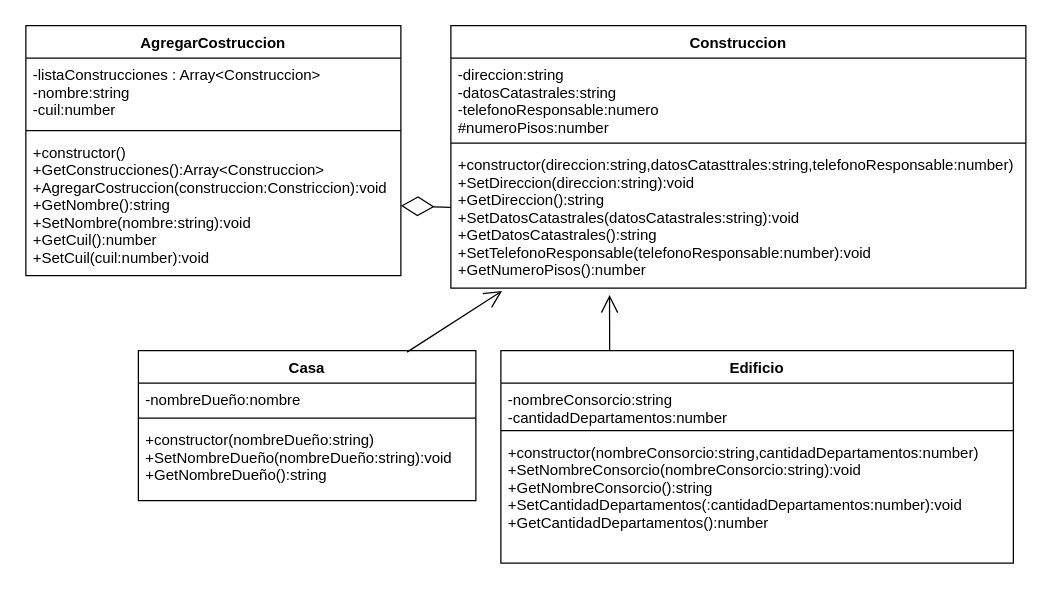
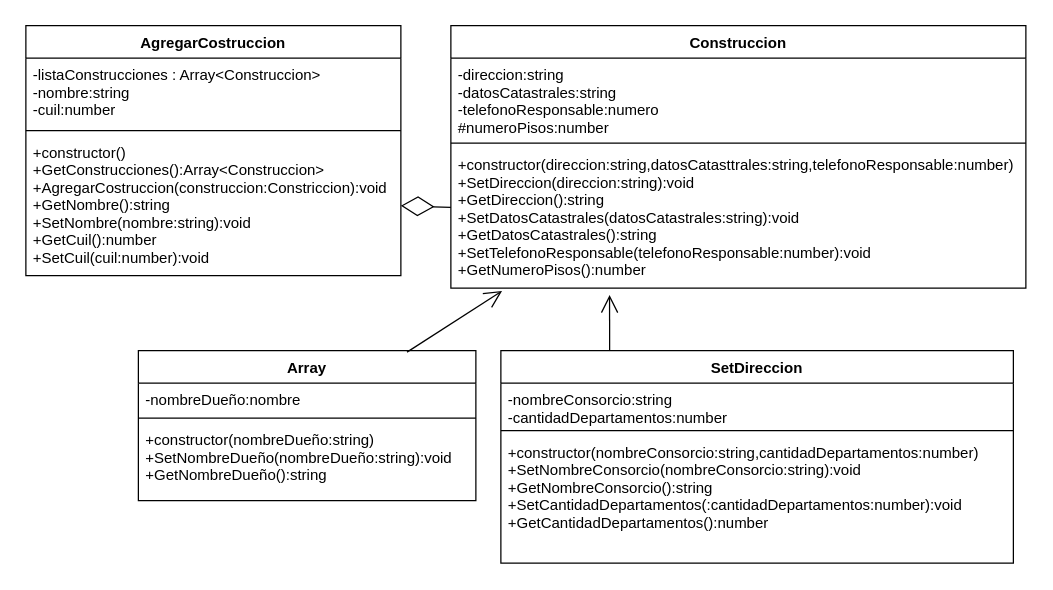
(306, 368) -> (306, 368)
(756, 368) -> (756, 368)
